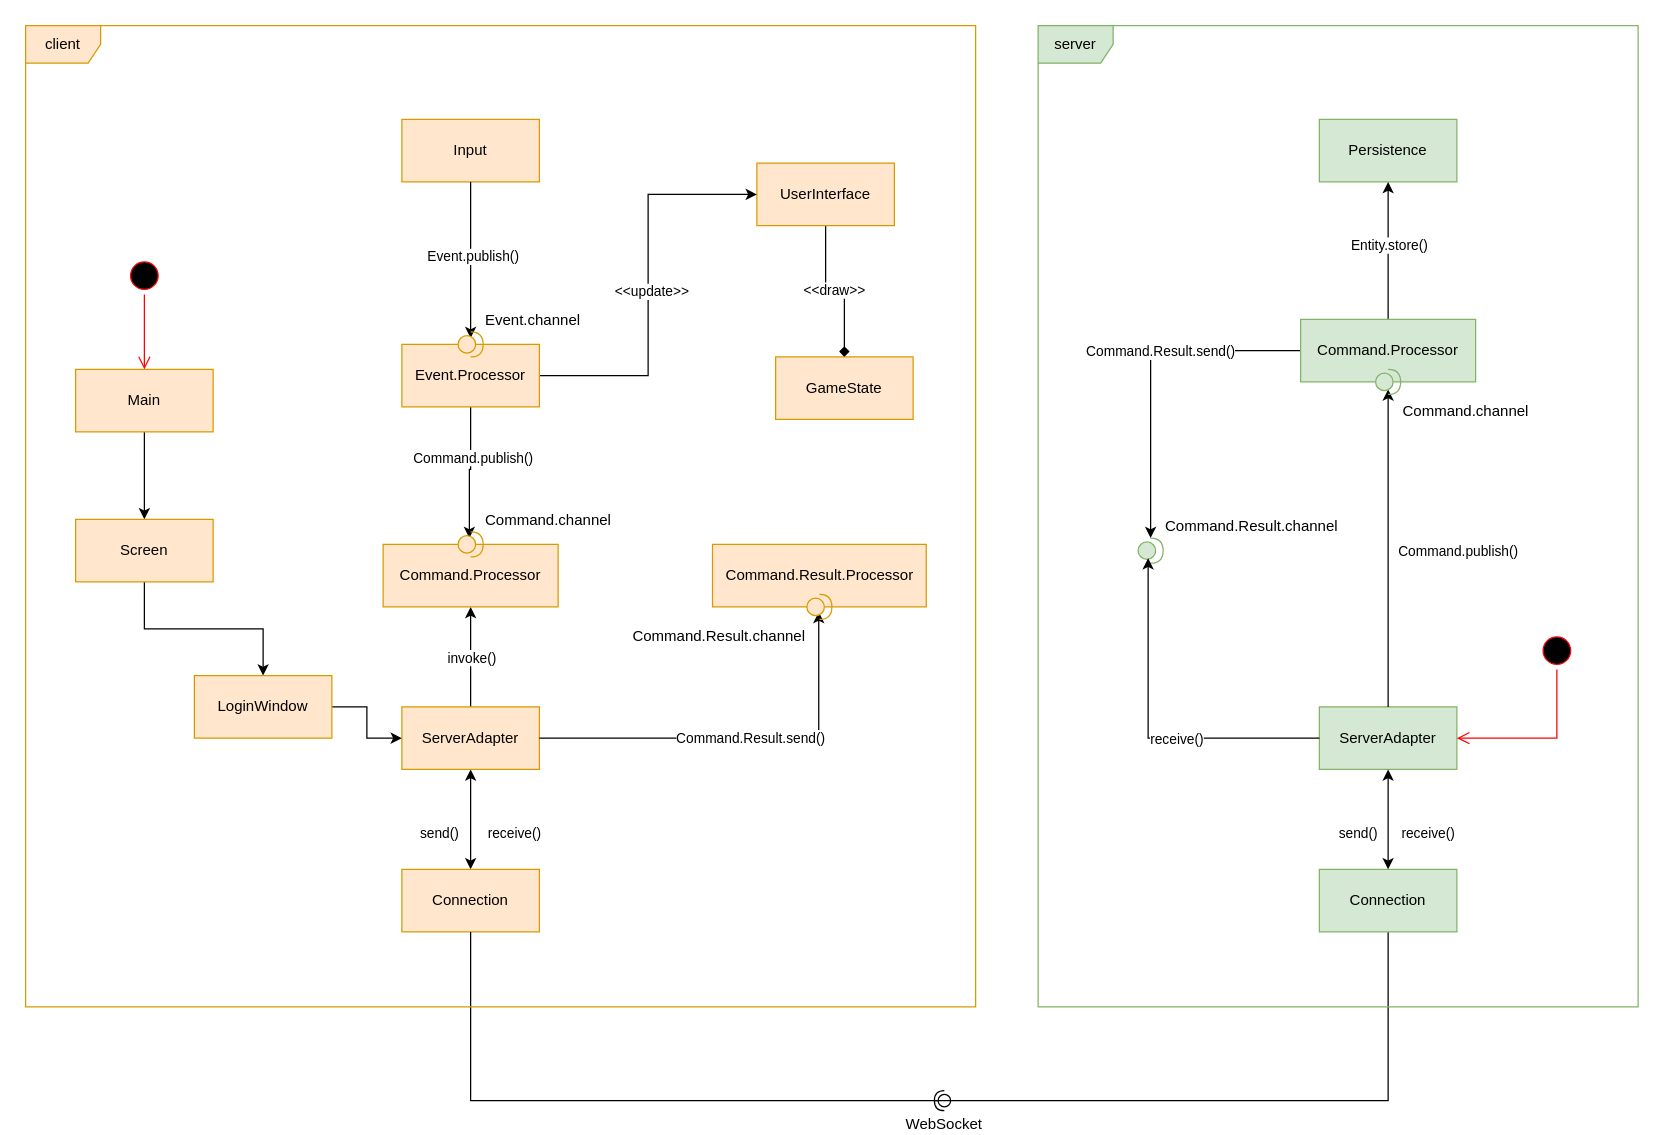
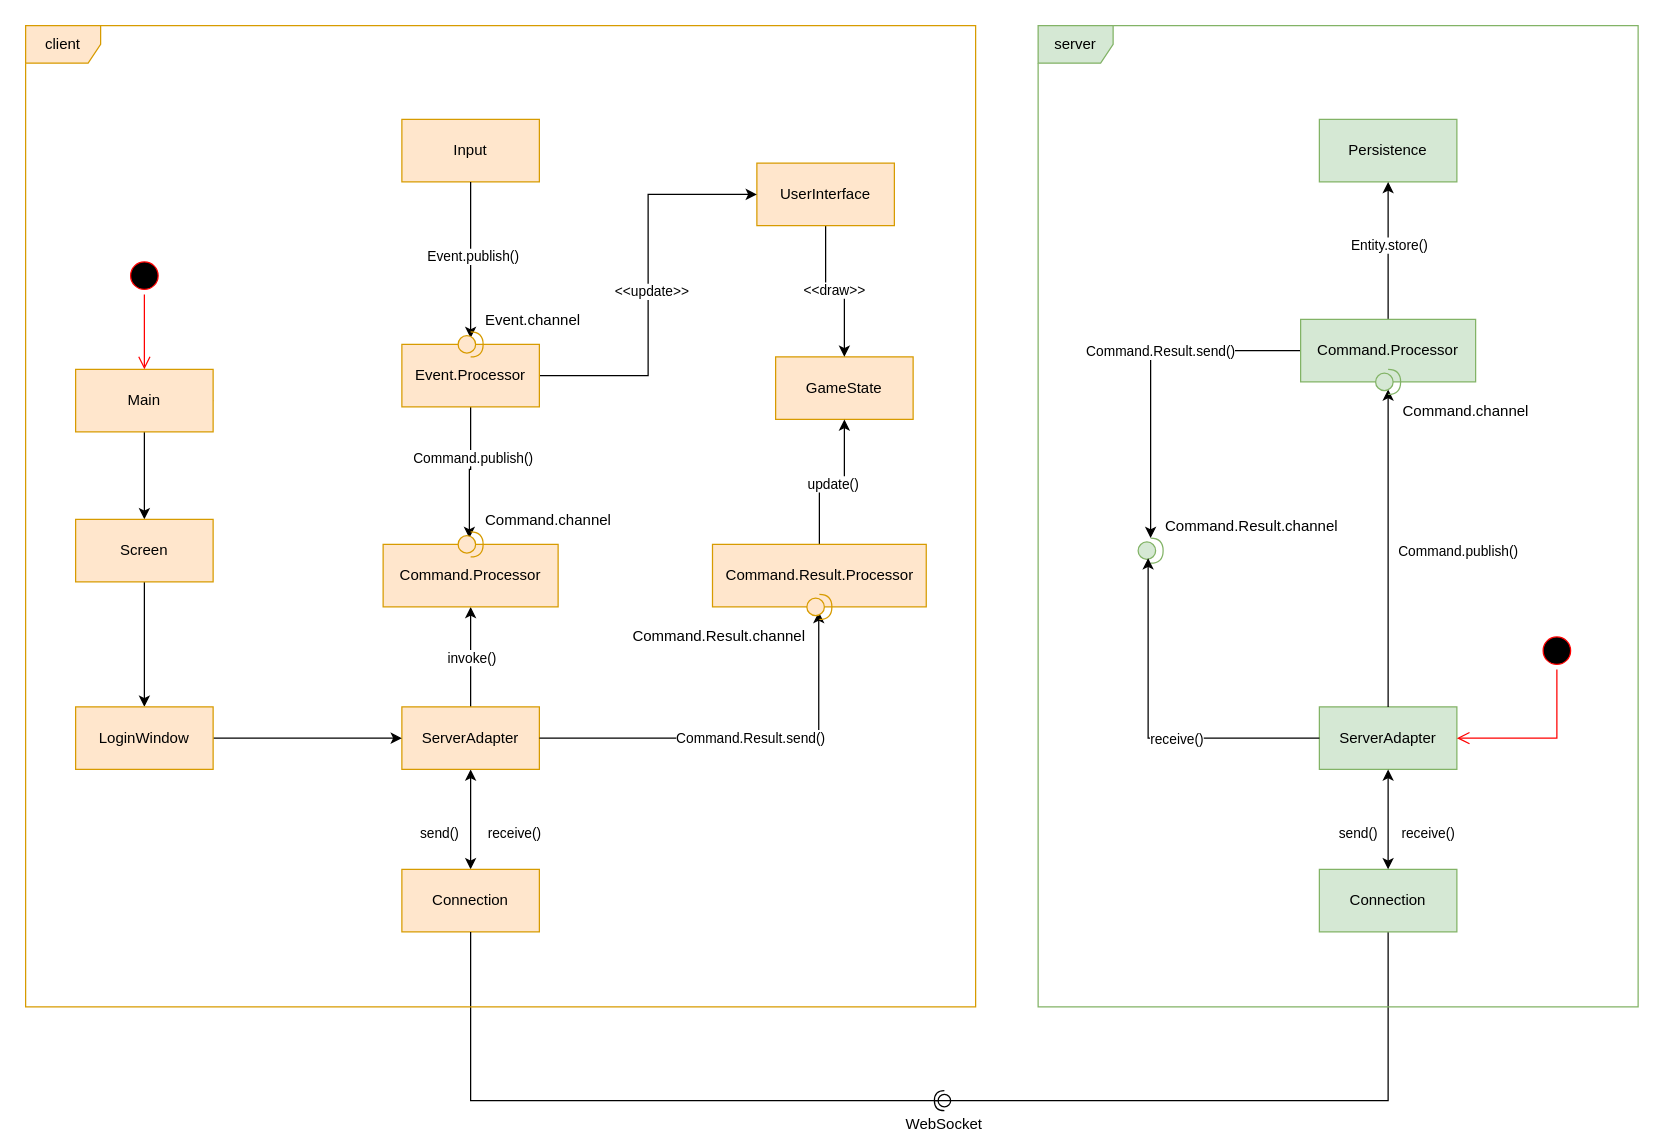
(844, 346) -> (844, 347)
none -> (827, 482)
(263, 707) -> (144, 738)
